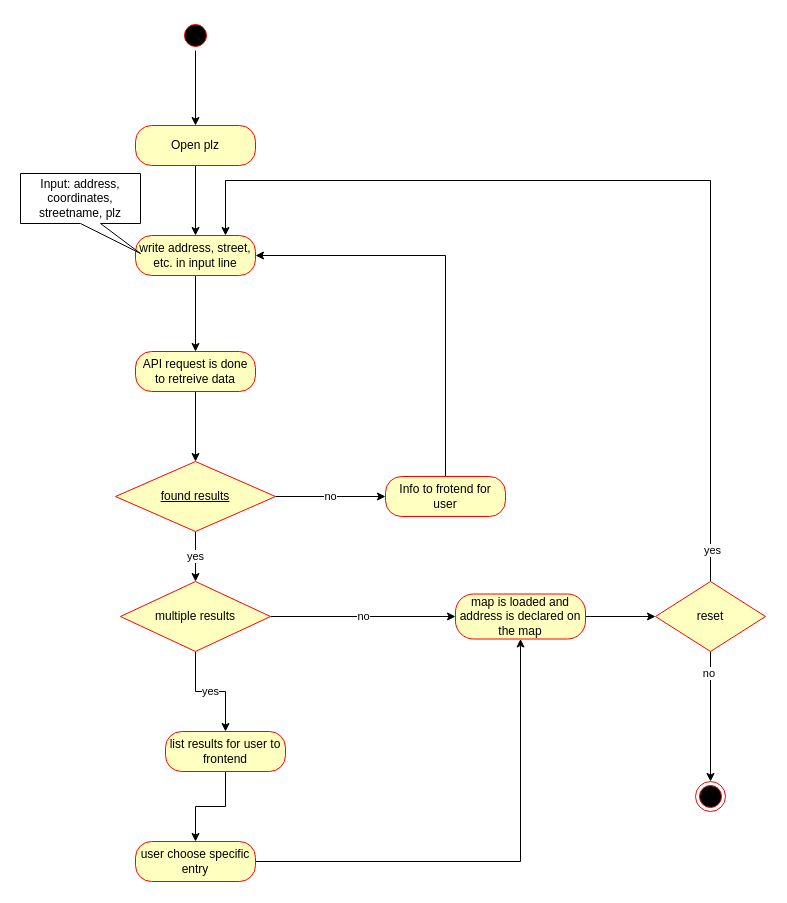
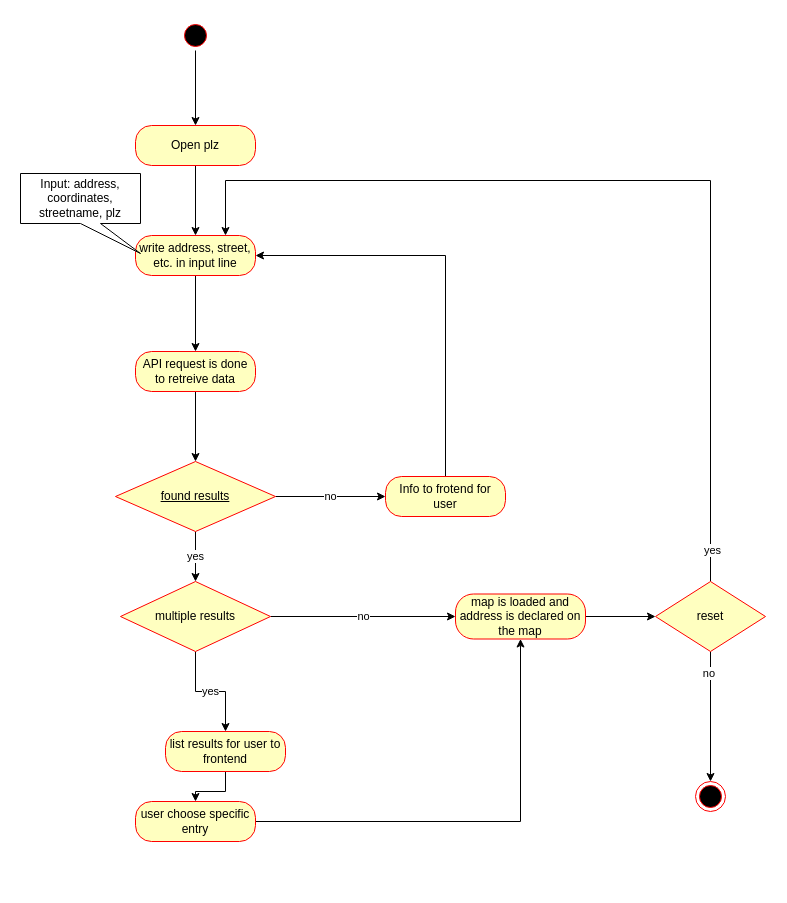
(196, 862) -> (196, 822)
